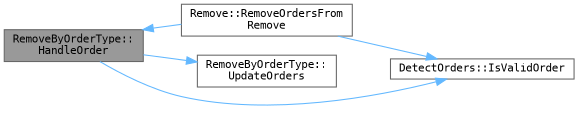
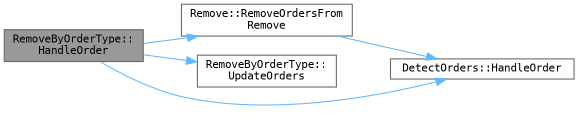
(167, 26) -> (166, 41)
(482, 69) -> (482, 69)
